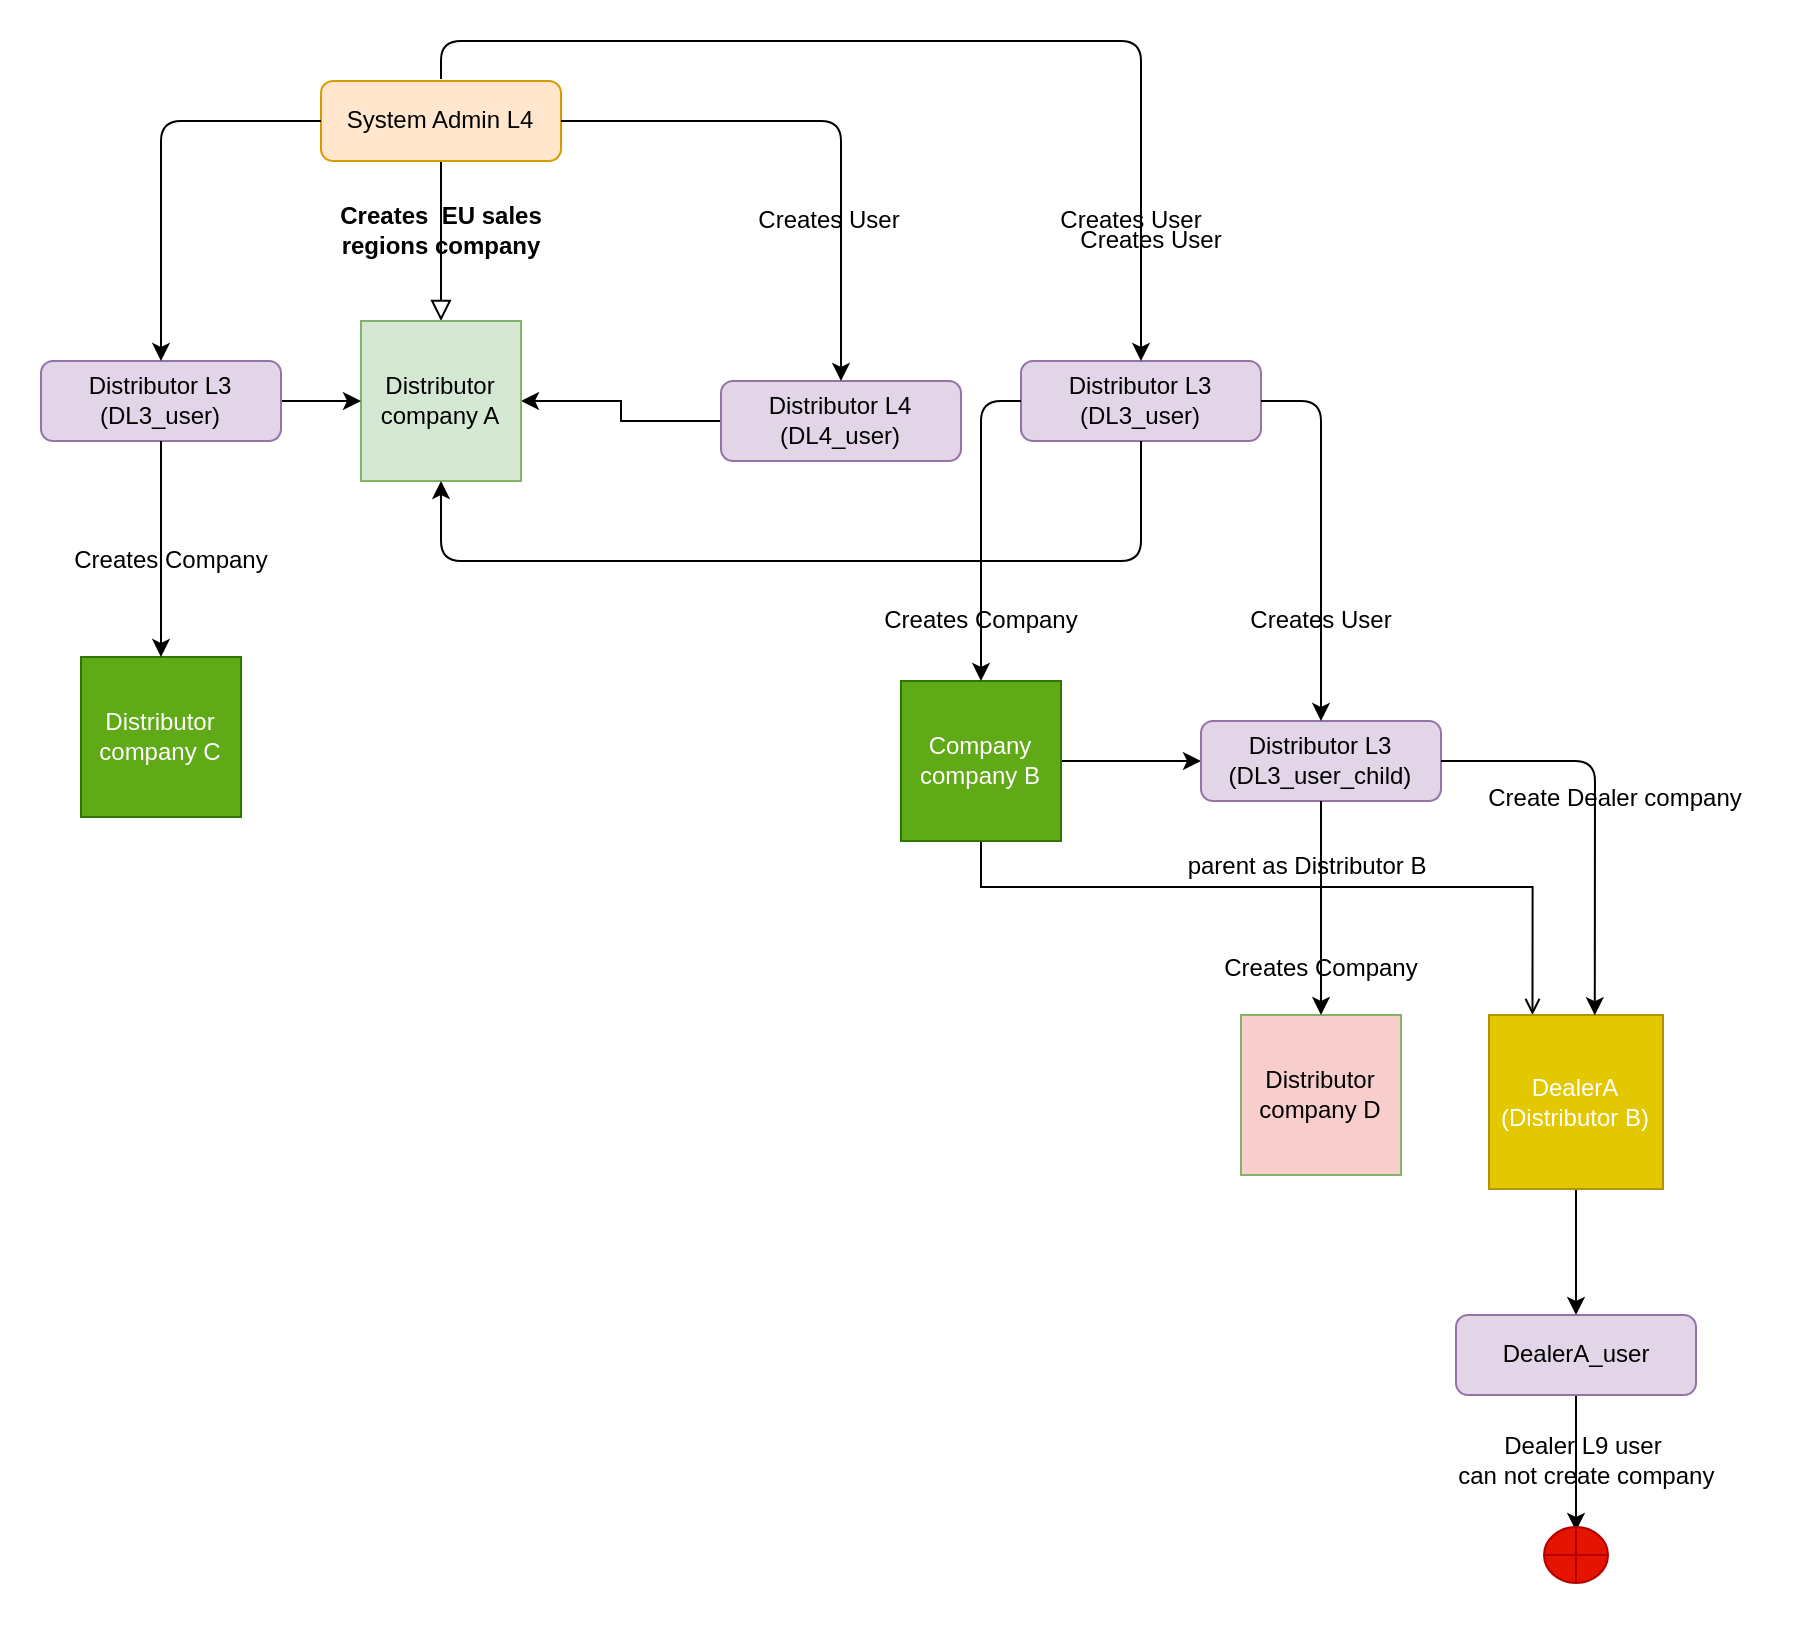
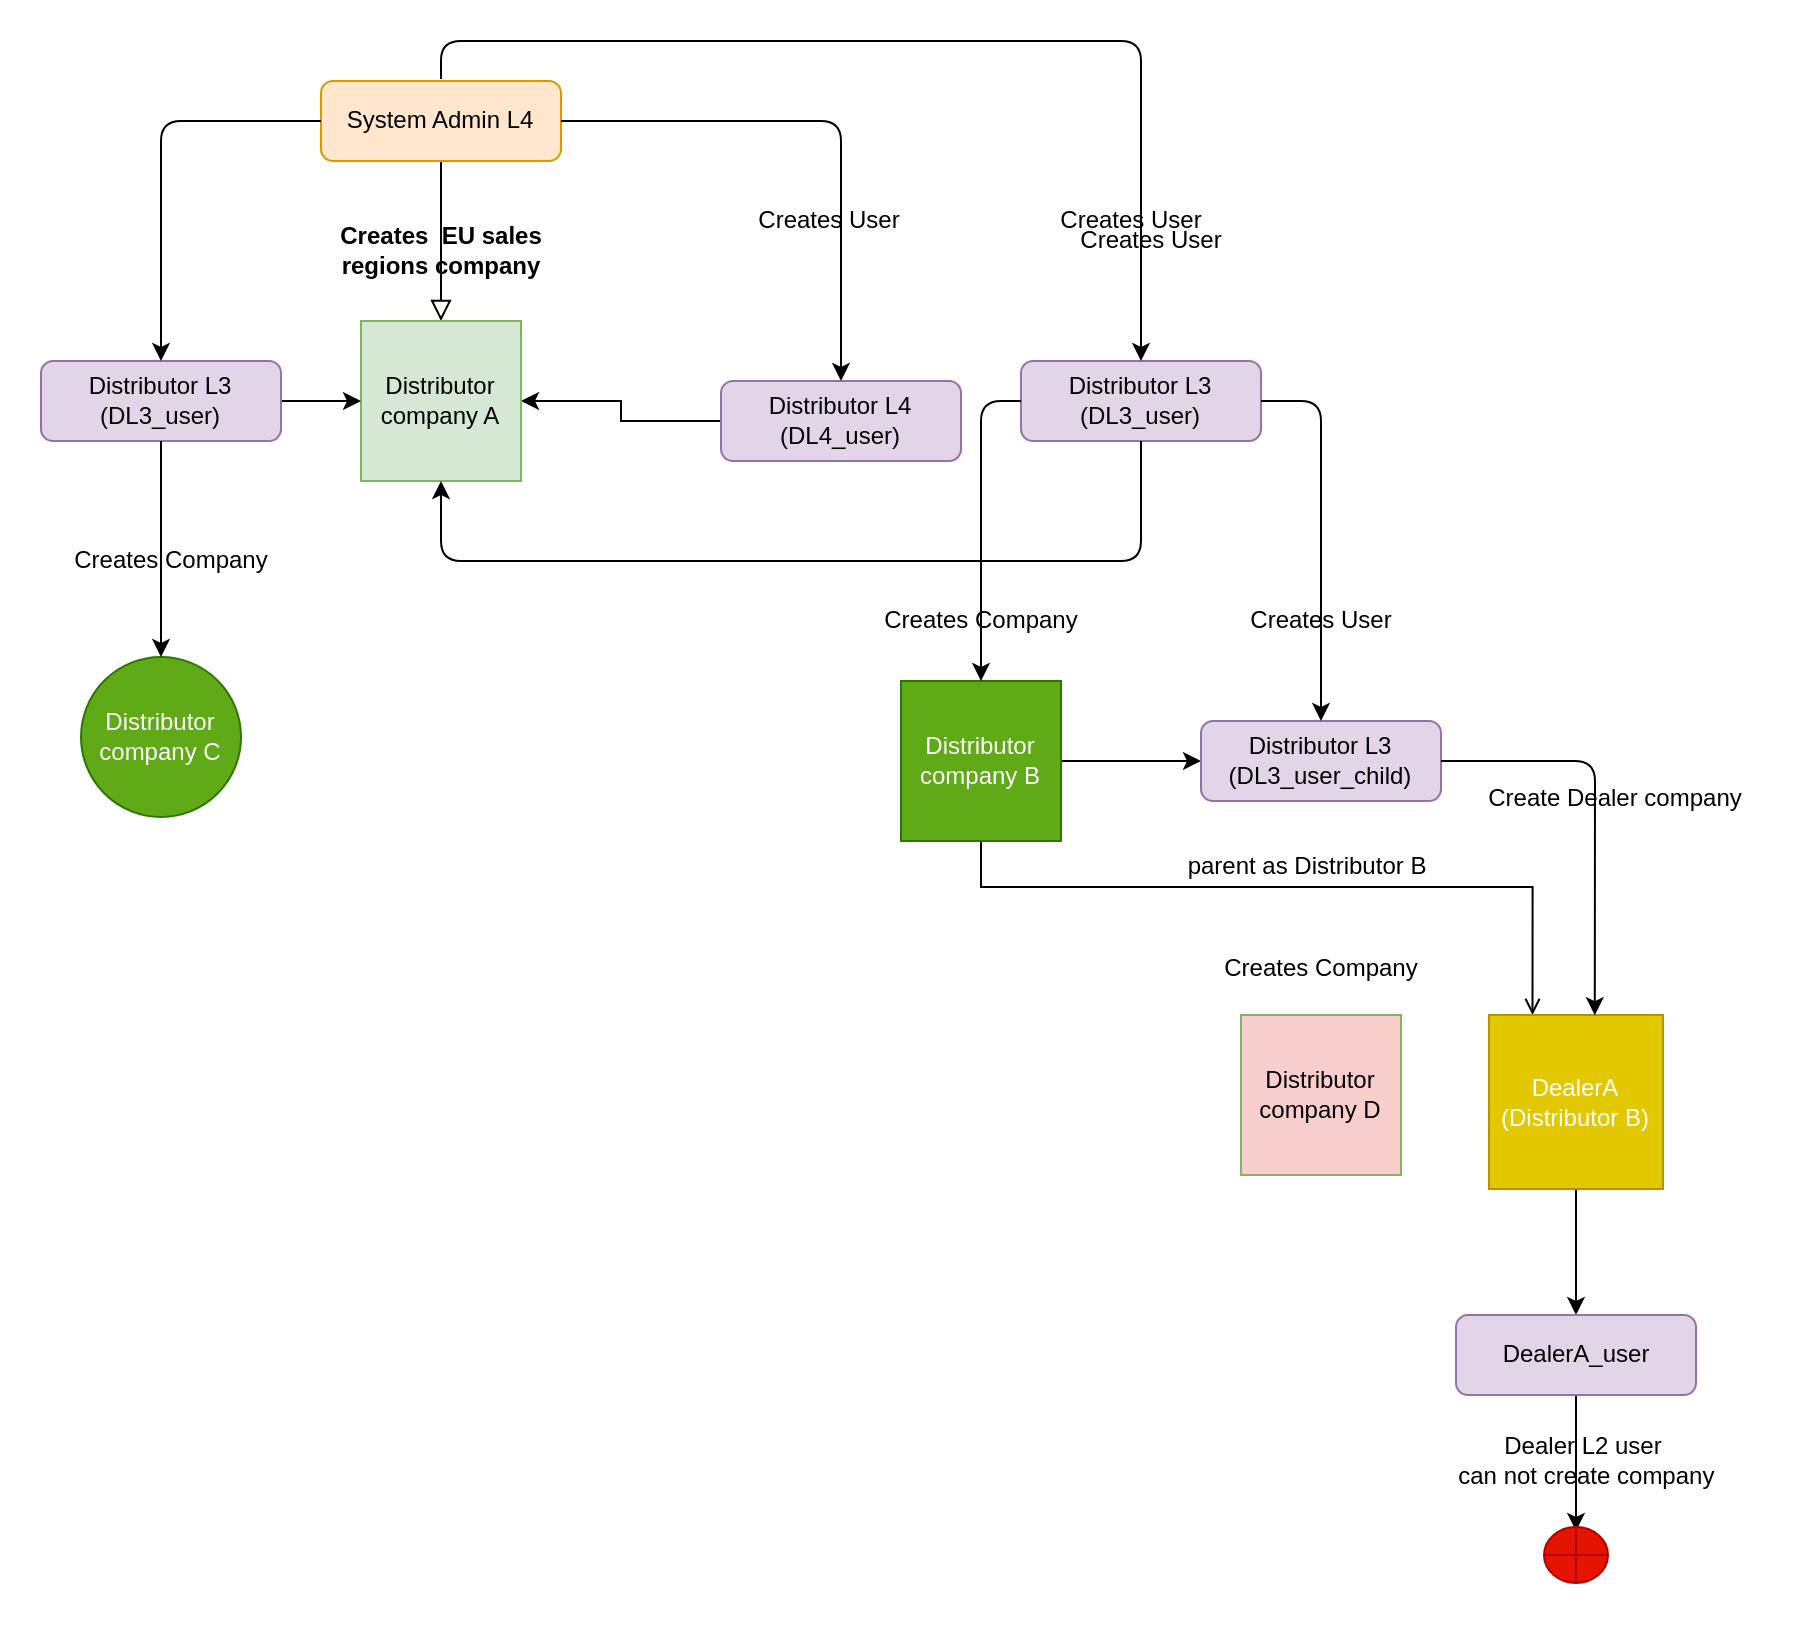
(441, 231) -> (441, 251)
(161, 737) -> (161, 737)
(981, 761) -> (981, 761)
(1321, 901) -> none
(1584, 1461) -> (1584, 1461)
